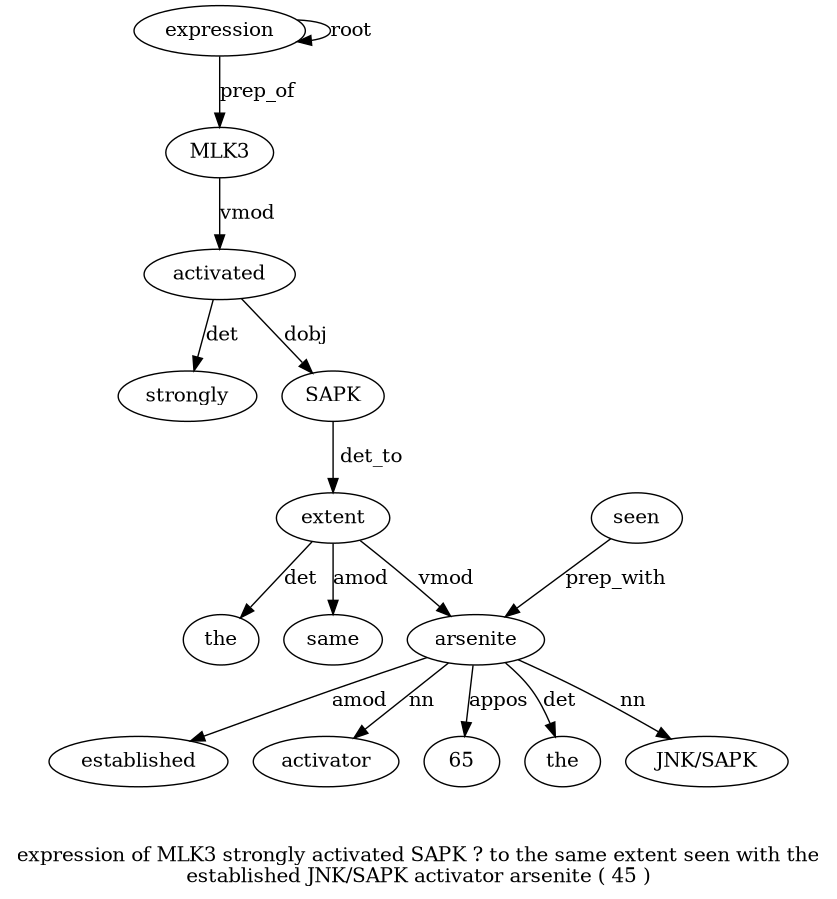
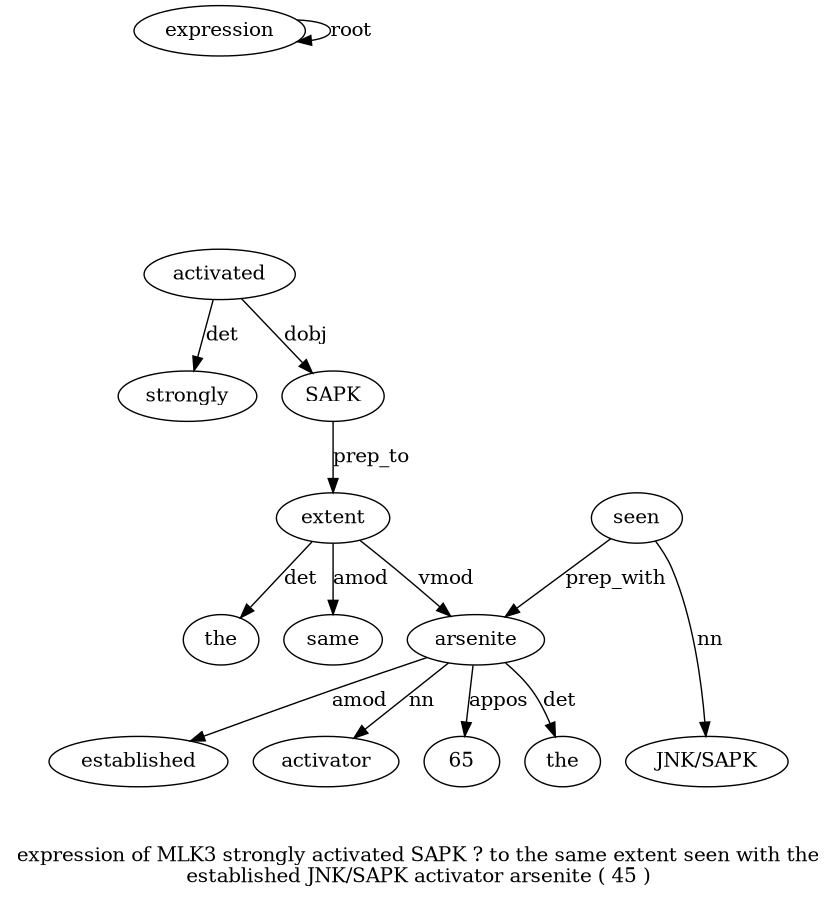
(220, 153) -> none
(372, 457) -> (372, 457)
(589, 694) -> (691, 628)
